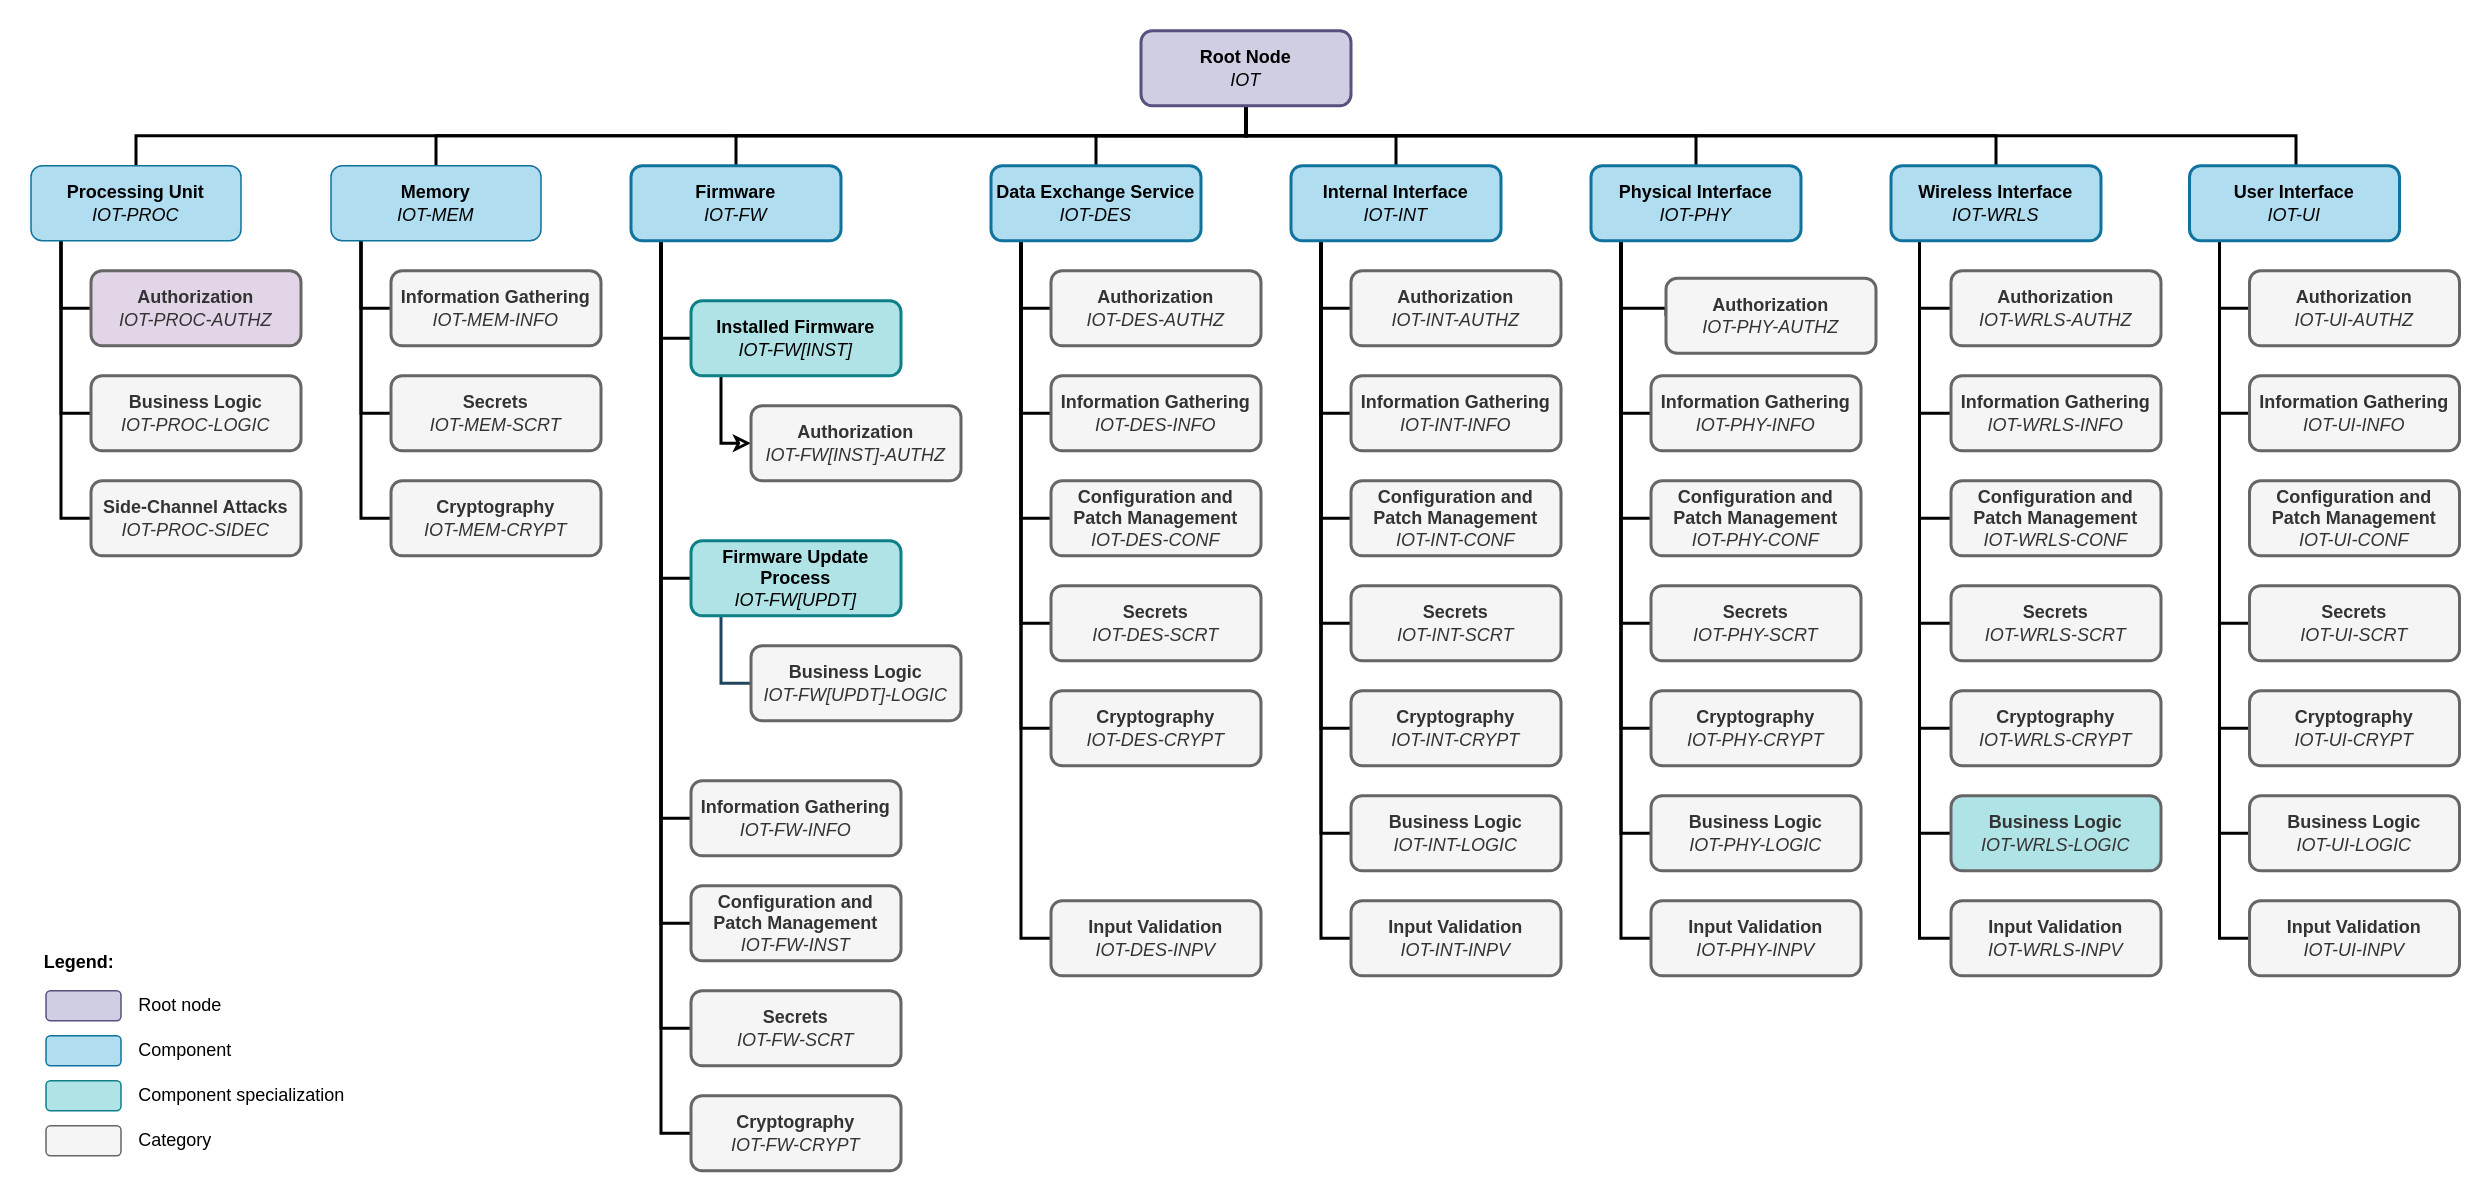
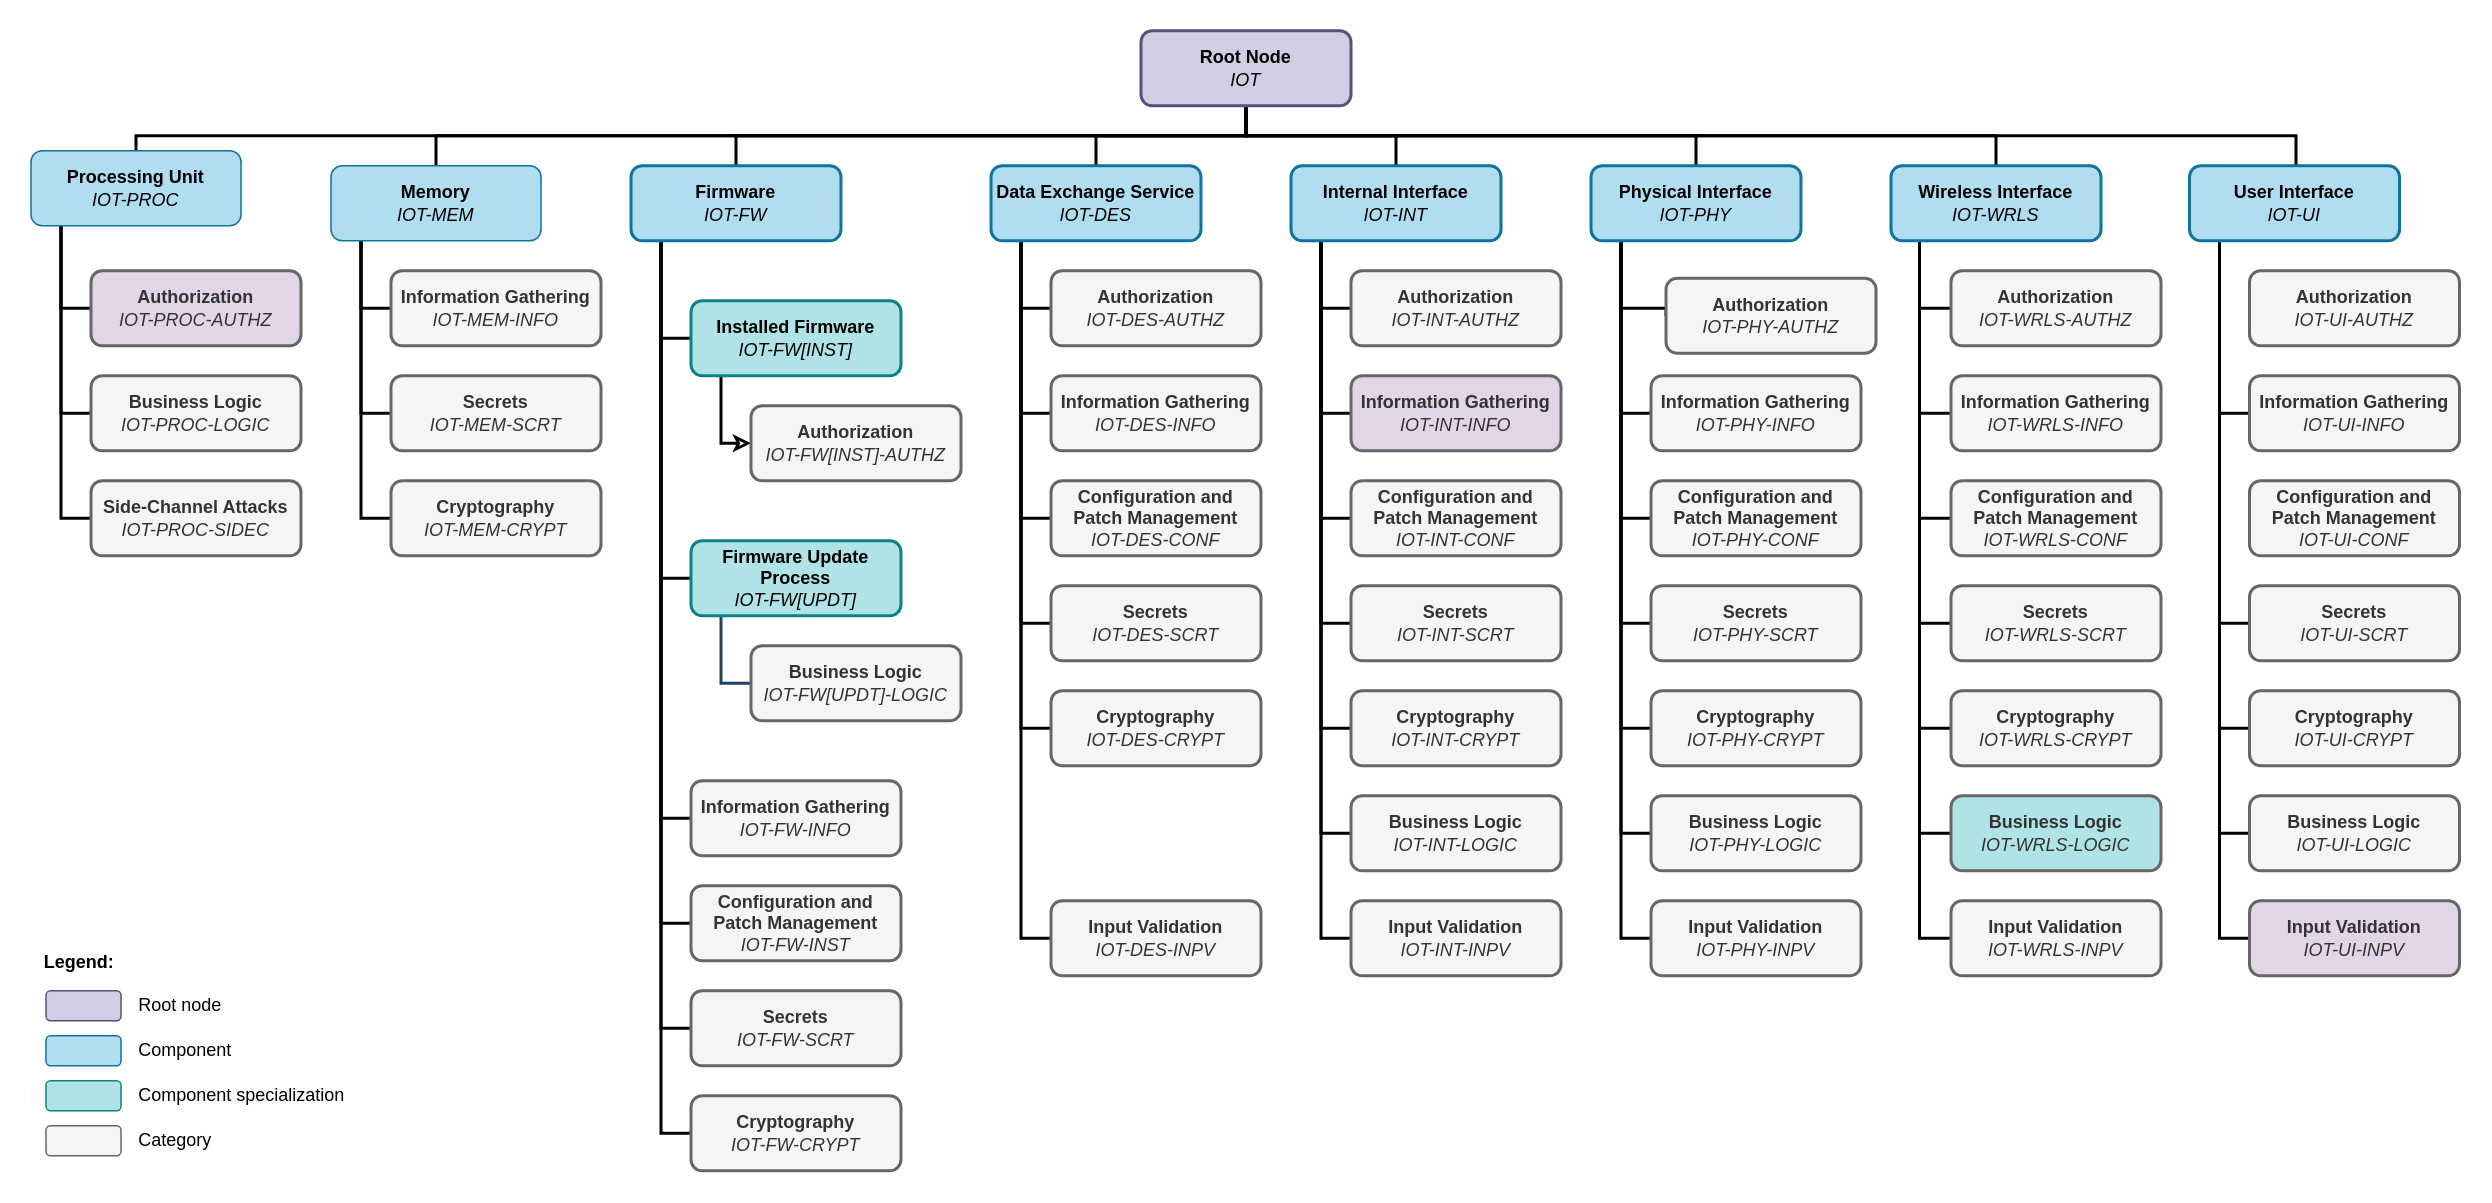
(136, 203) -> (136, 188)
(2235, 308) -> none
(1456, 413) -> (1456, 413)
(2354, 938) -> (2354, 938)
